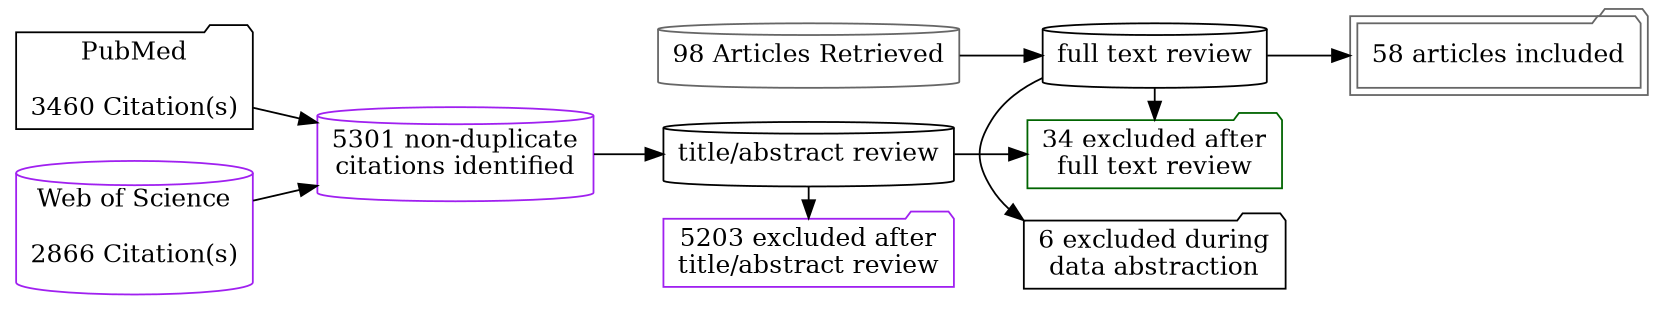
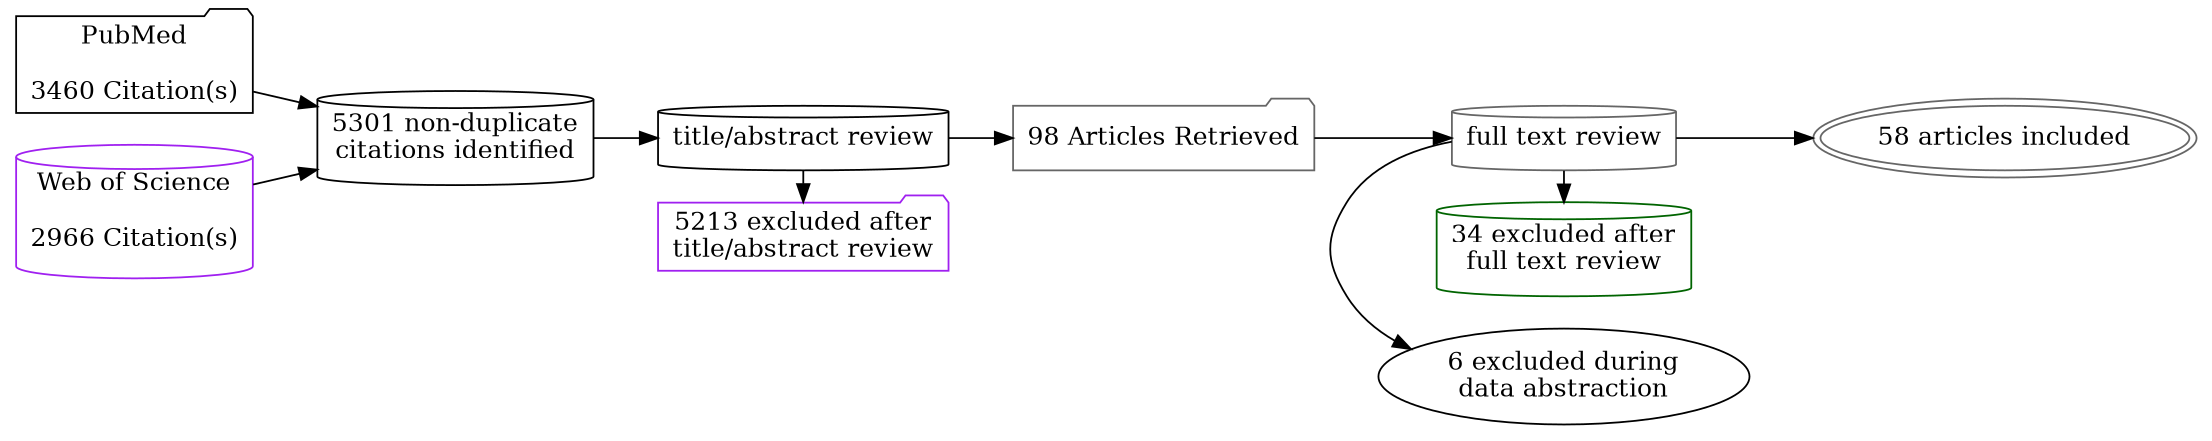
(809, 56) -> (1164, 138)
(1155, 56) -> (1564, 138)
(1499, 56) -> (2005, 138)
(455, 154) -> (455, 138)
(991, 154) -> (972, 138)
(1155, 154) -> (1564, 249)
(134, 228) -> (134, 212)
(809, 253) -> (803, 237)
(1155, 255) -> (1564, 377)
